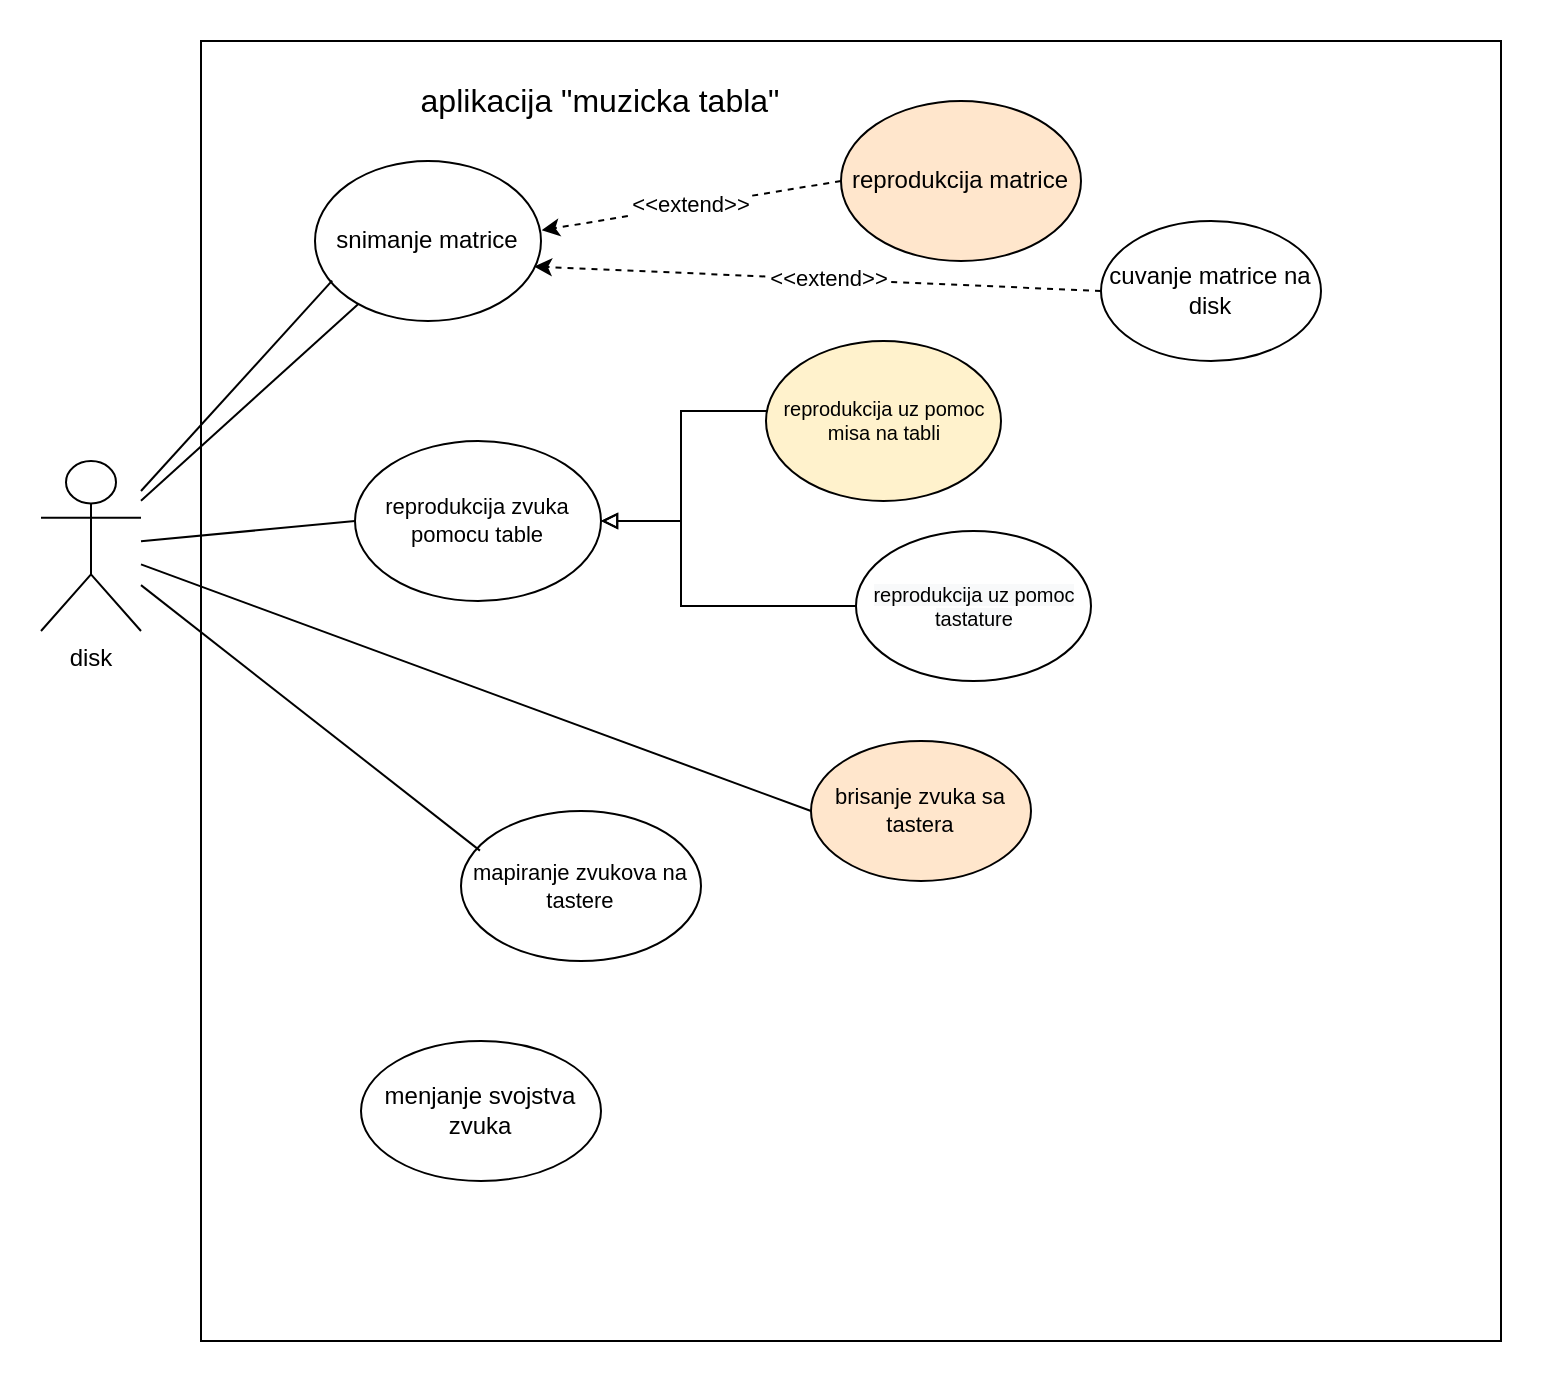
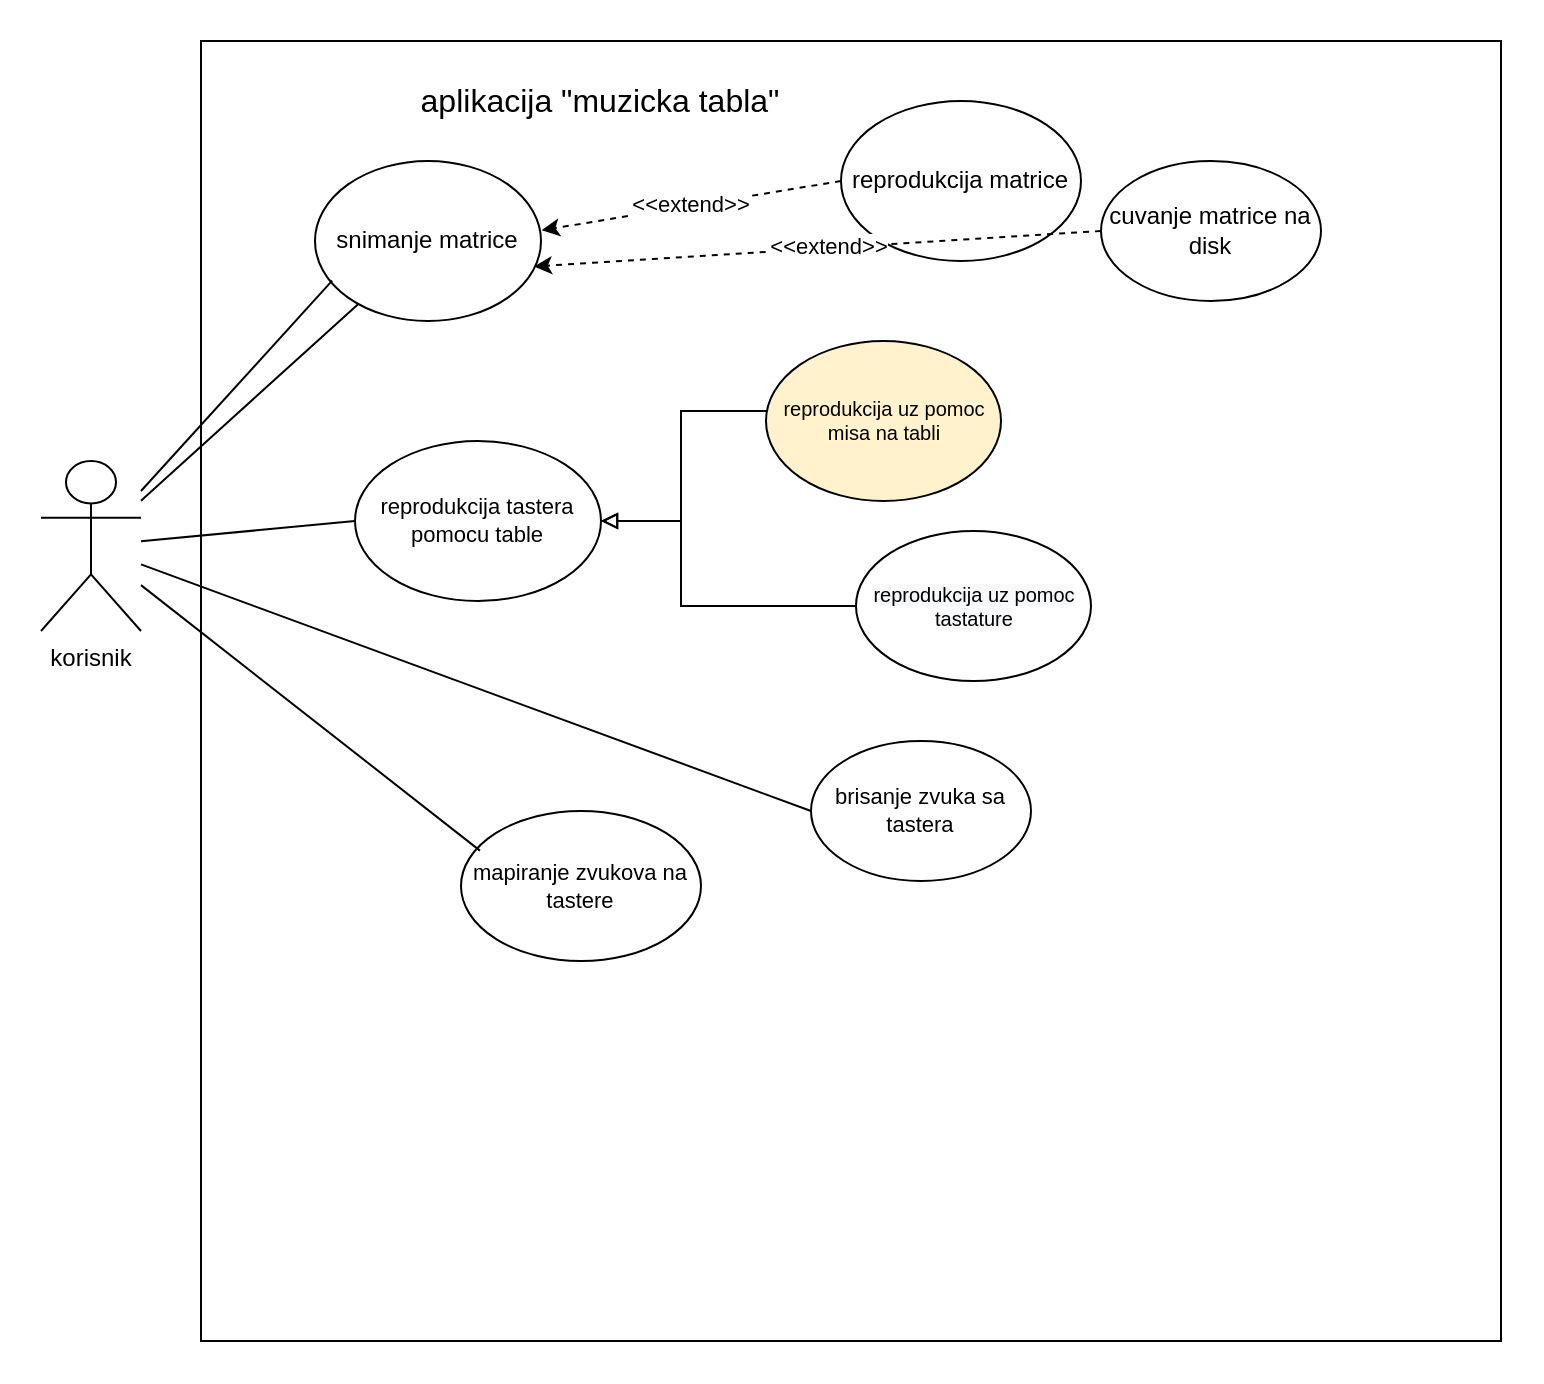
(961, 181) -> (961, 181)
(1211, 291) -> (1211, 231)
(478, 521) -> (478, 521)
(92, 659) -> (92, 659)
(921, 811) -> (921, 811)
(481, 1111) -> none
